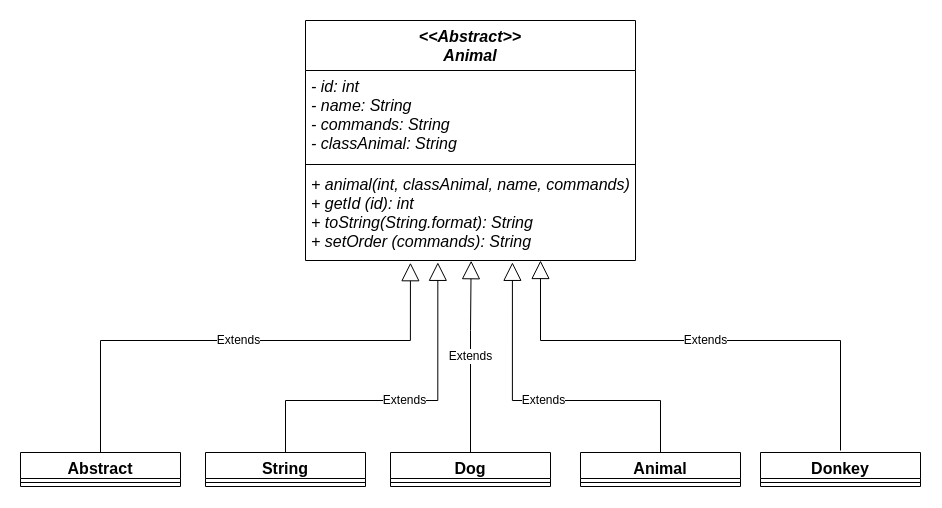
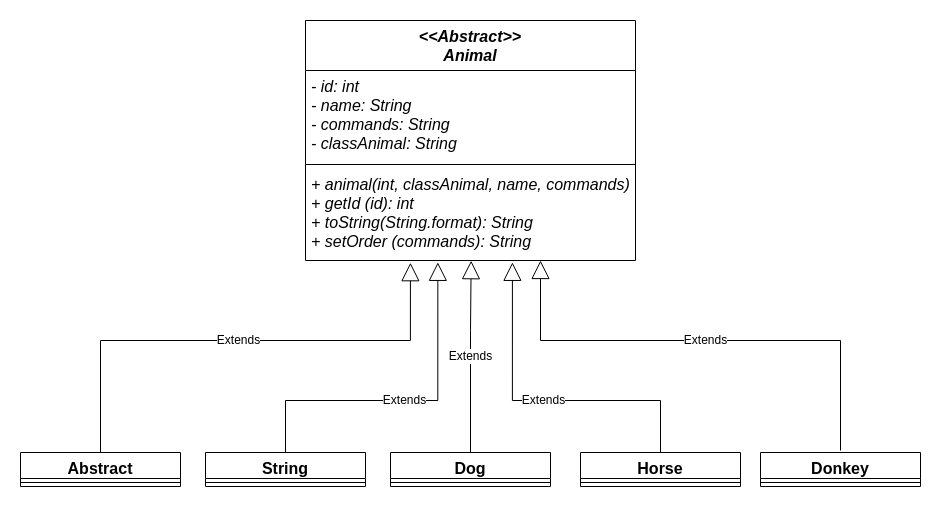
(660, 469) -> (660, 469)
